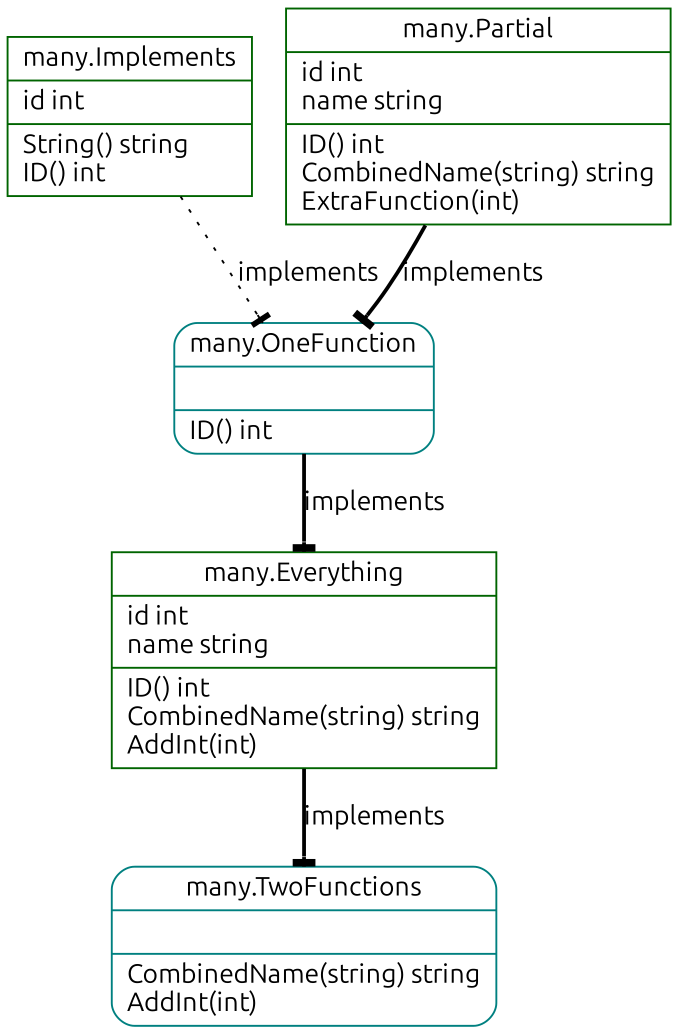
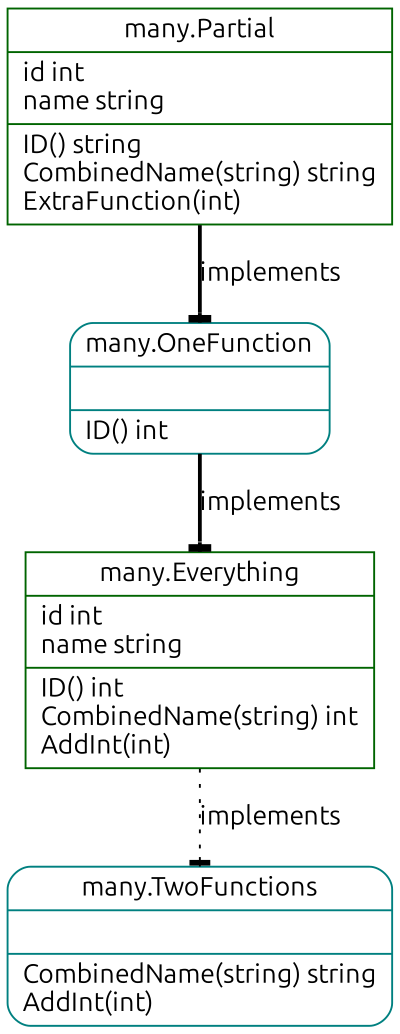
(130, 117) -> none
(343, 145) -> (83, 145)
(304, 717) -> (200, 717)
(304, 813) -> (200, 813)
